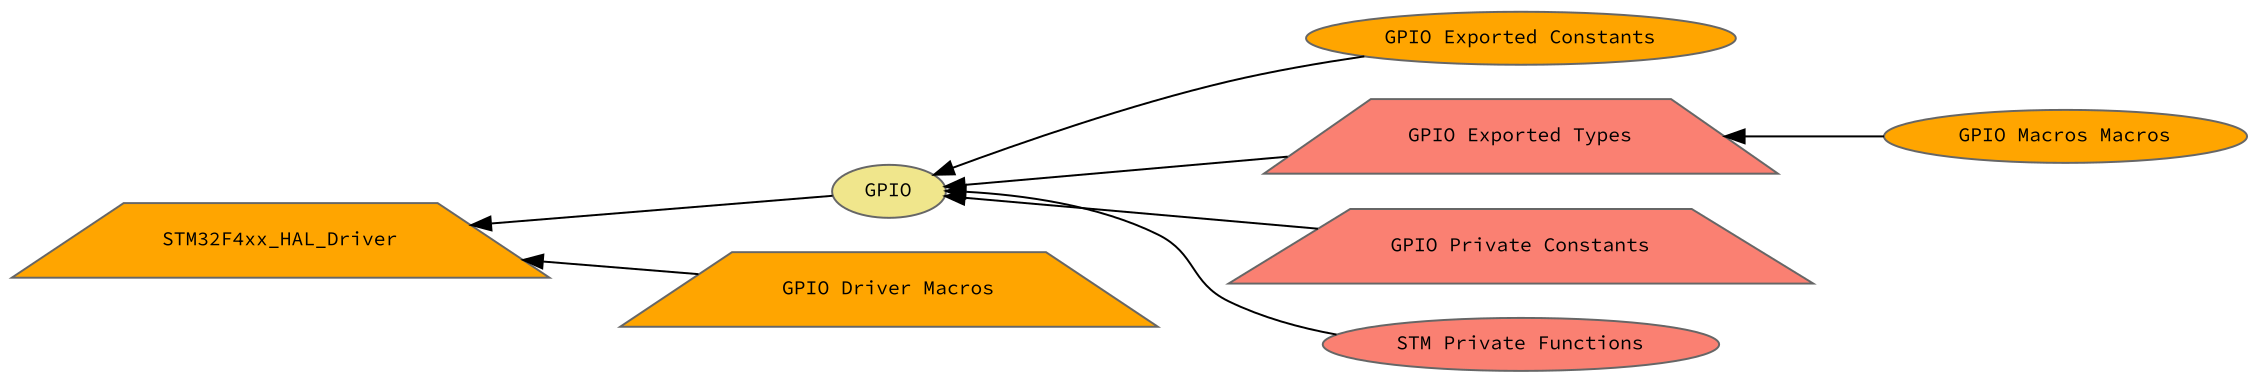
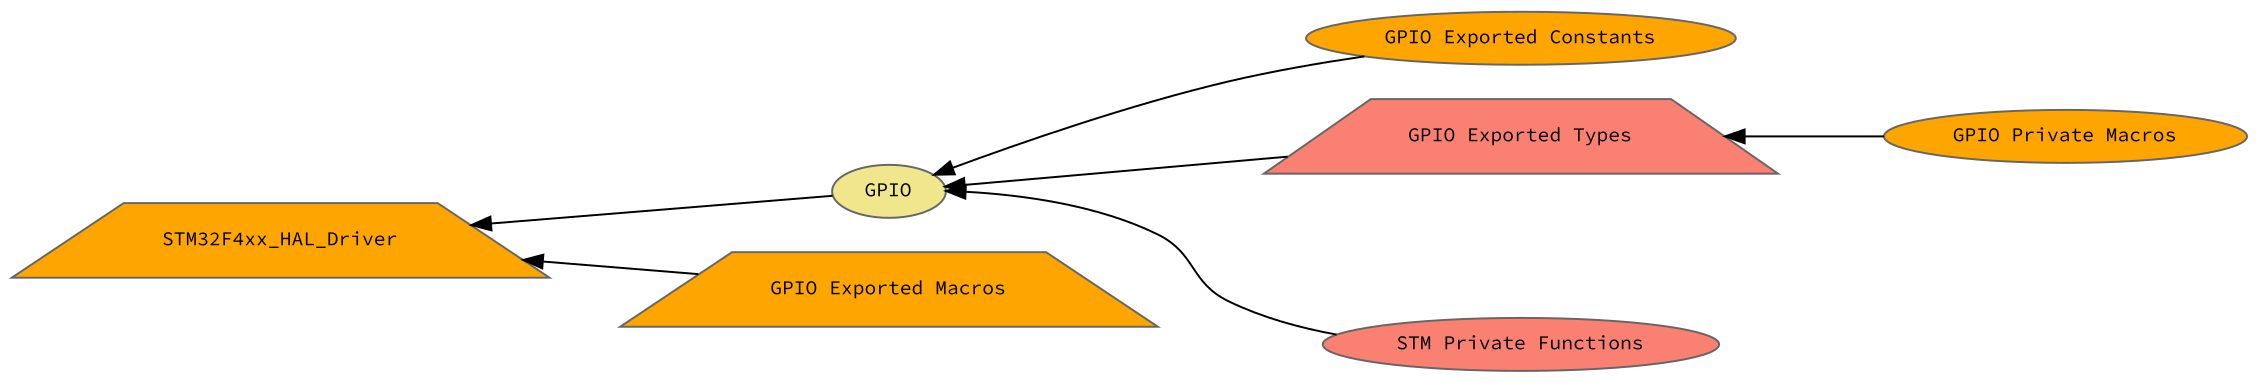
(2066, 136) -> (2066, 136)
(1521, 246) -> none
(889, 289) -> (889, 289)
